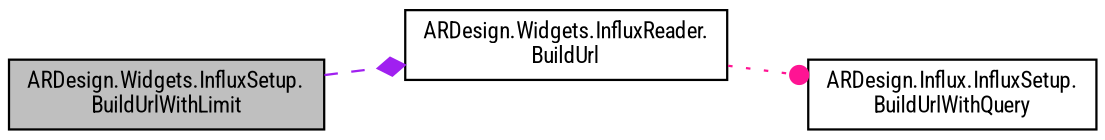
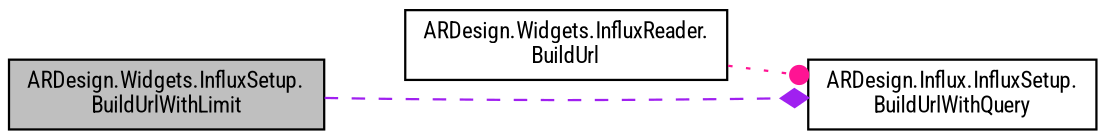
(351, 72) -> (553, 100)
